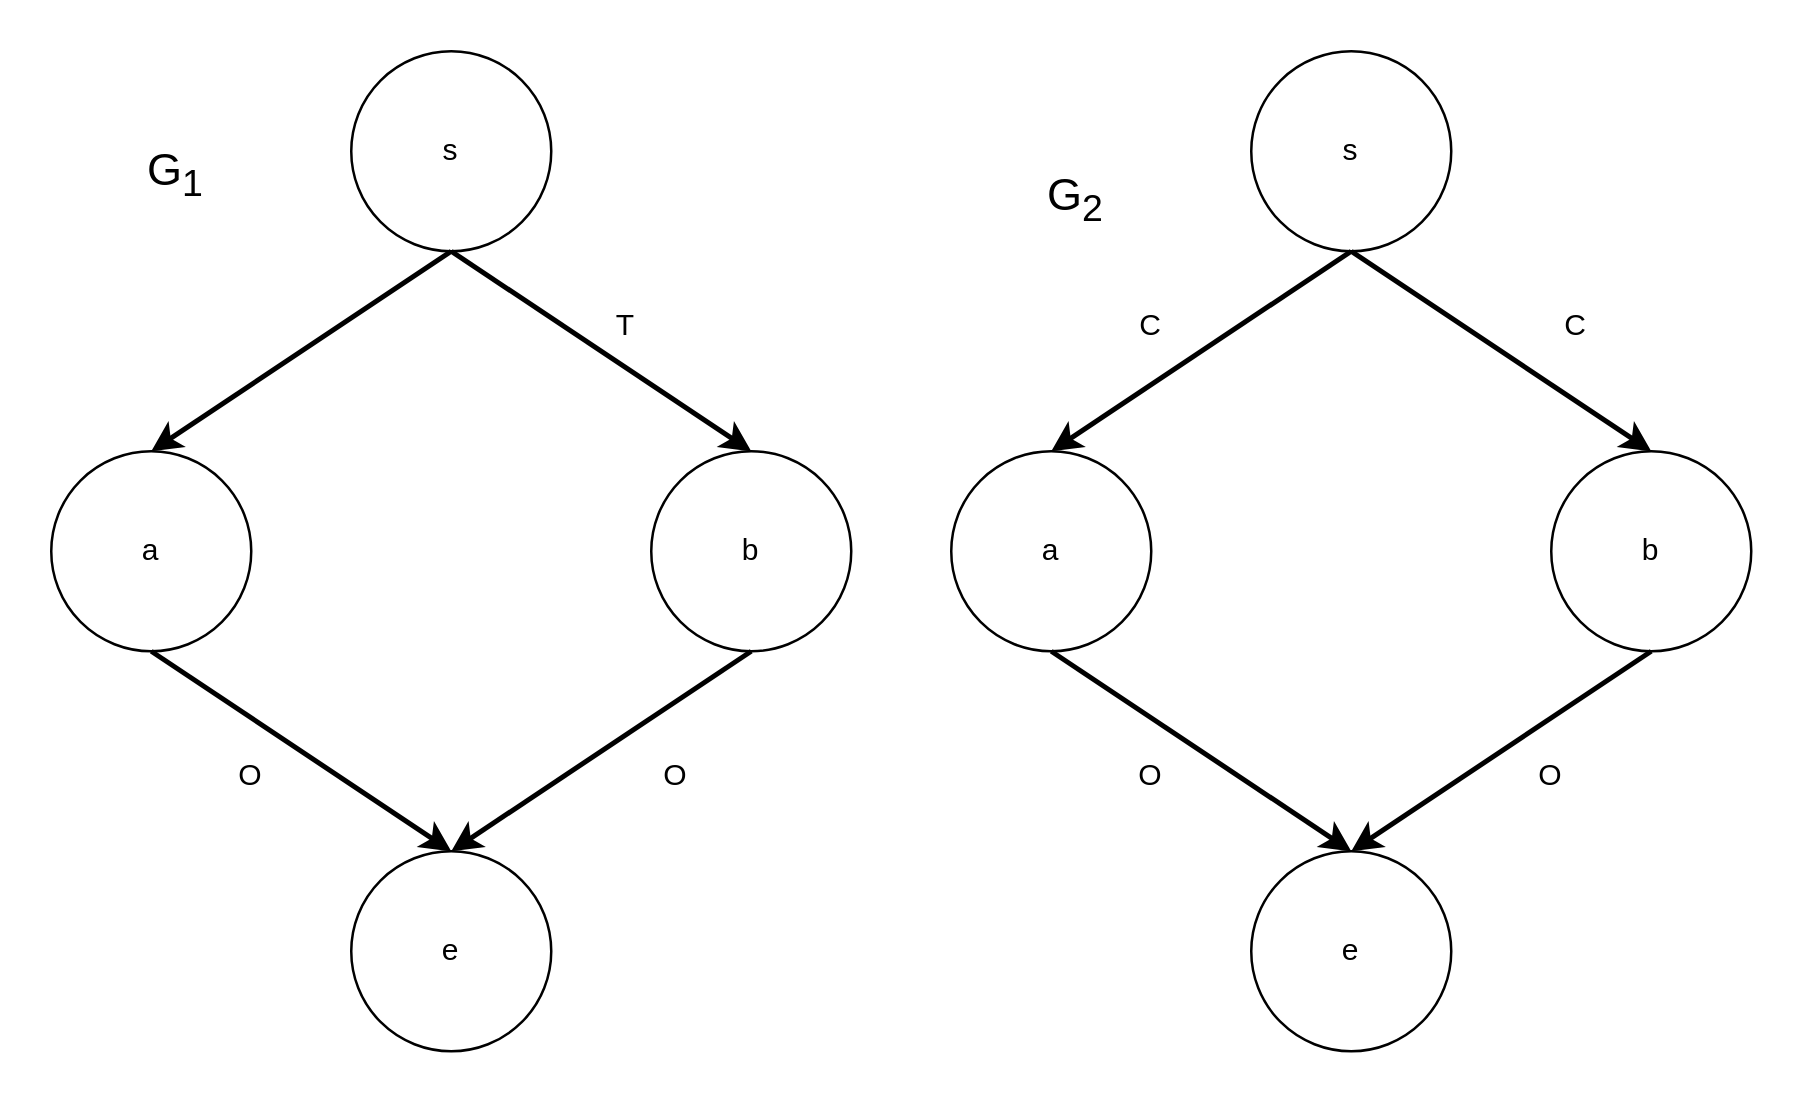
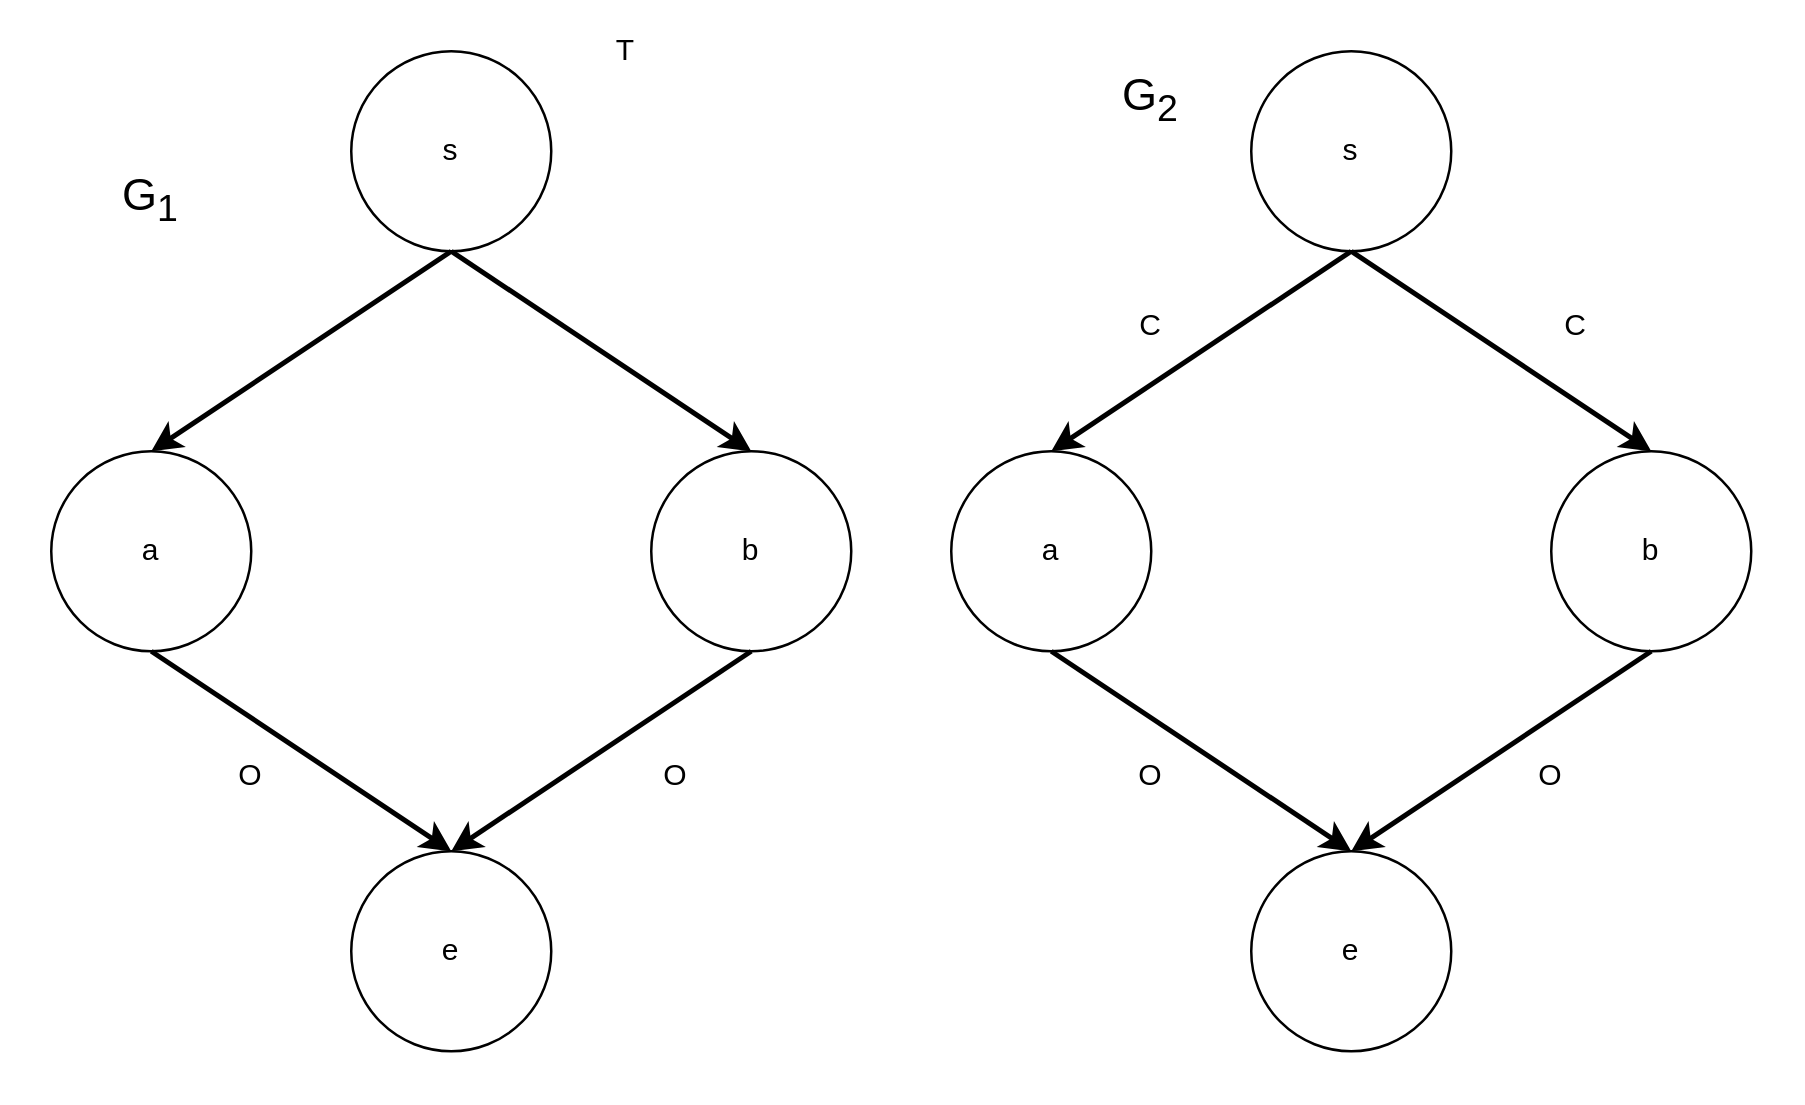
(176, 176) -> (151, 201)
(1076, 201) -> (1151, 101)
(626, 326) -> (626, 51)
